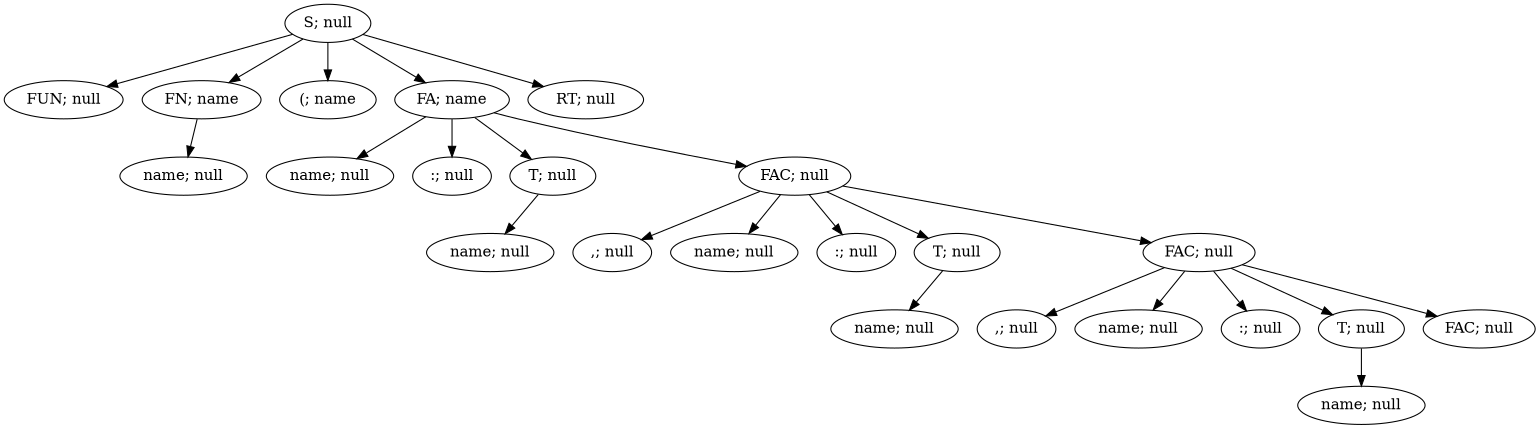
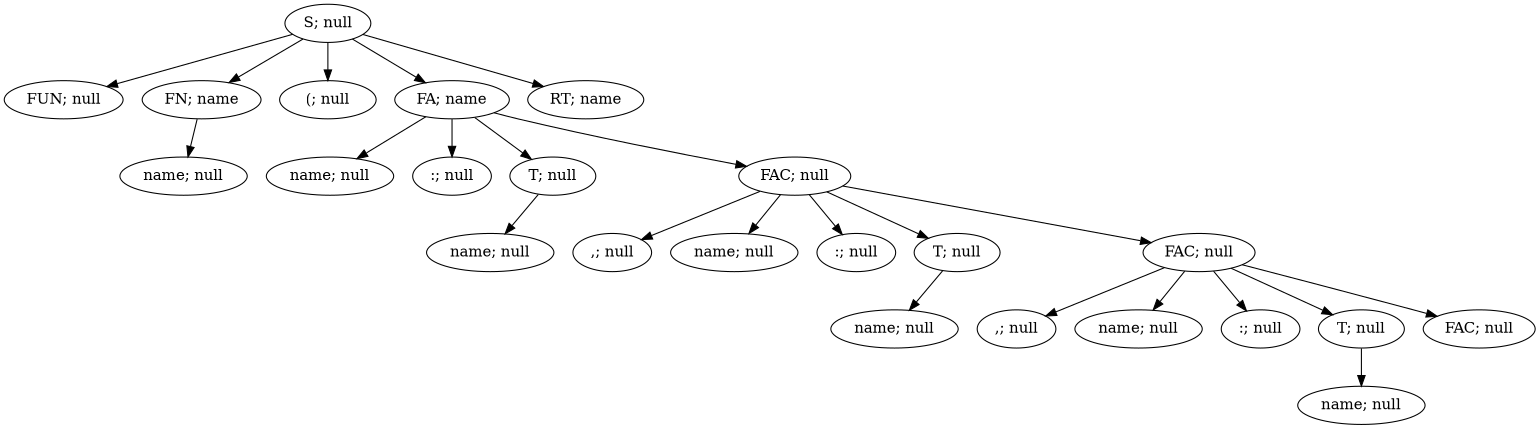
(328, 100) -> (328, 100)
(586, 100) -> (586, 100)
